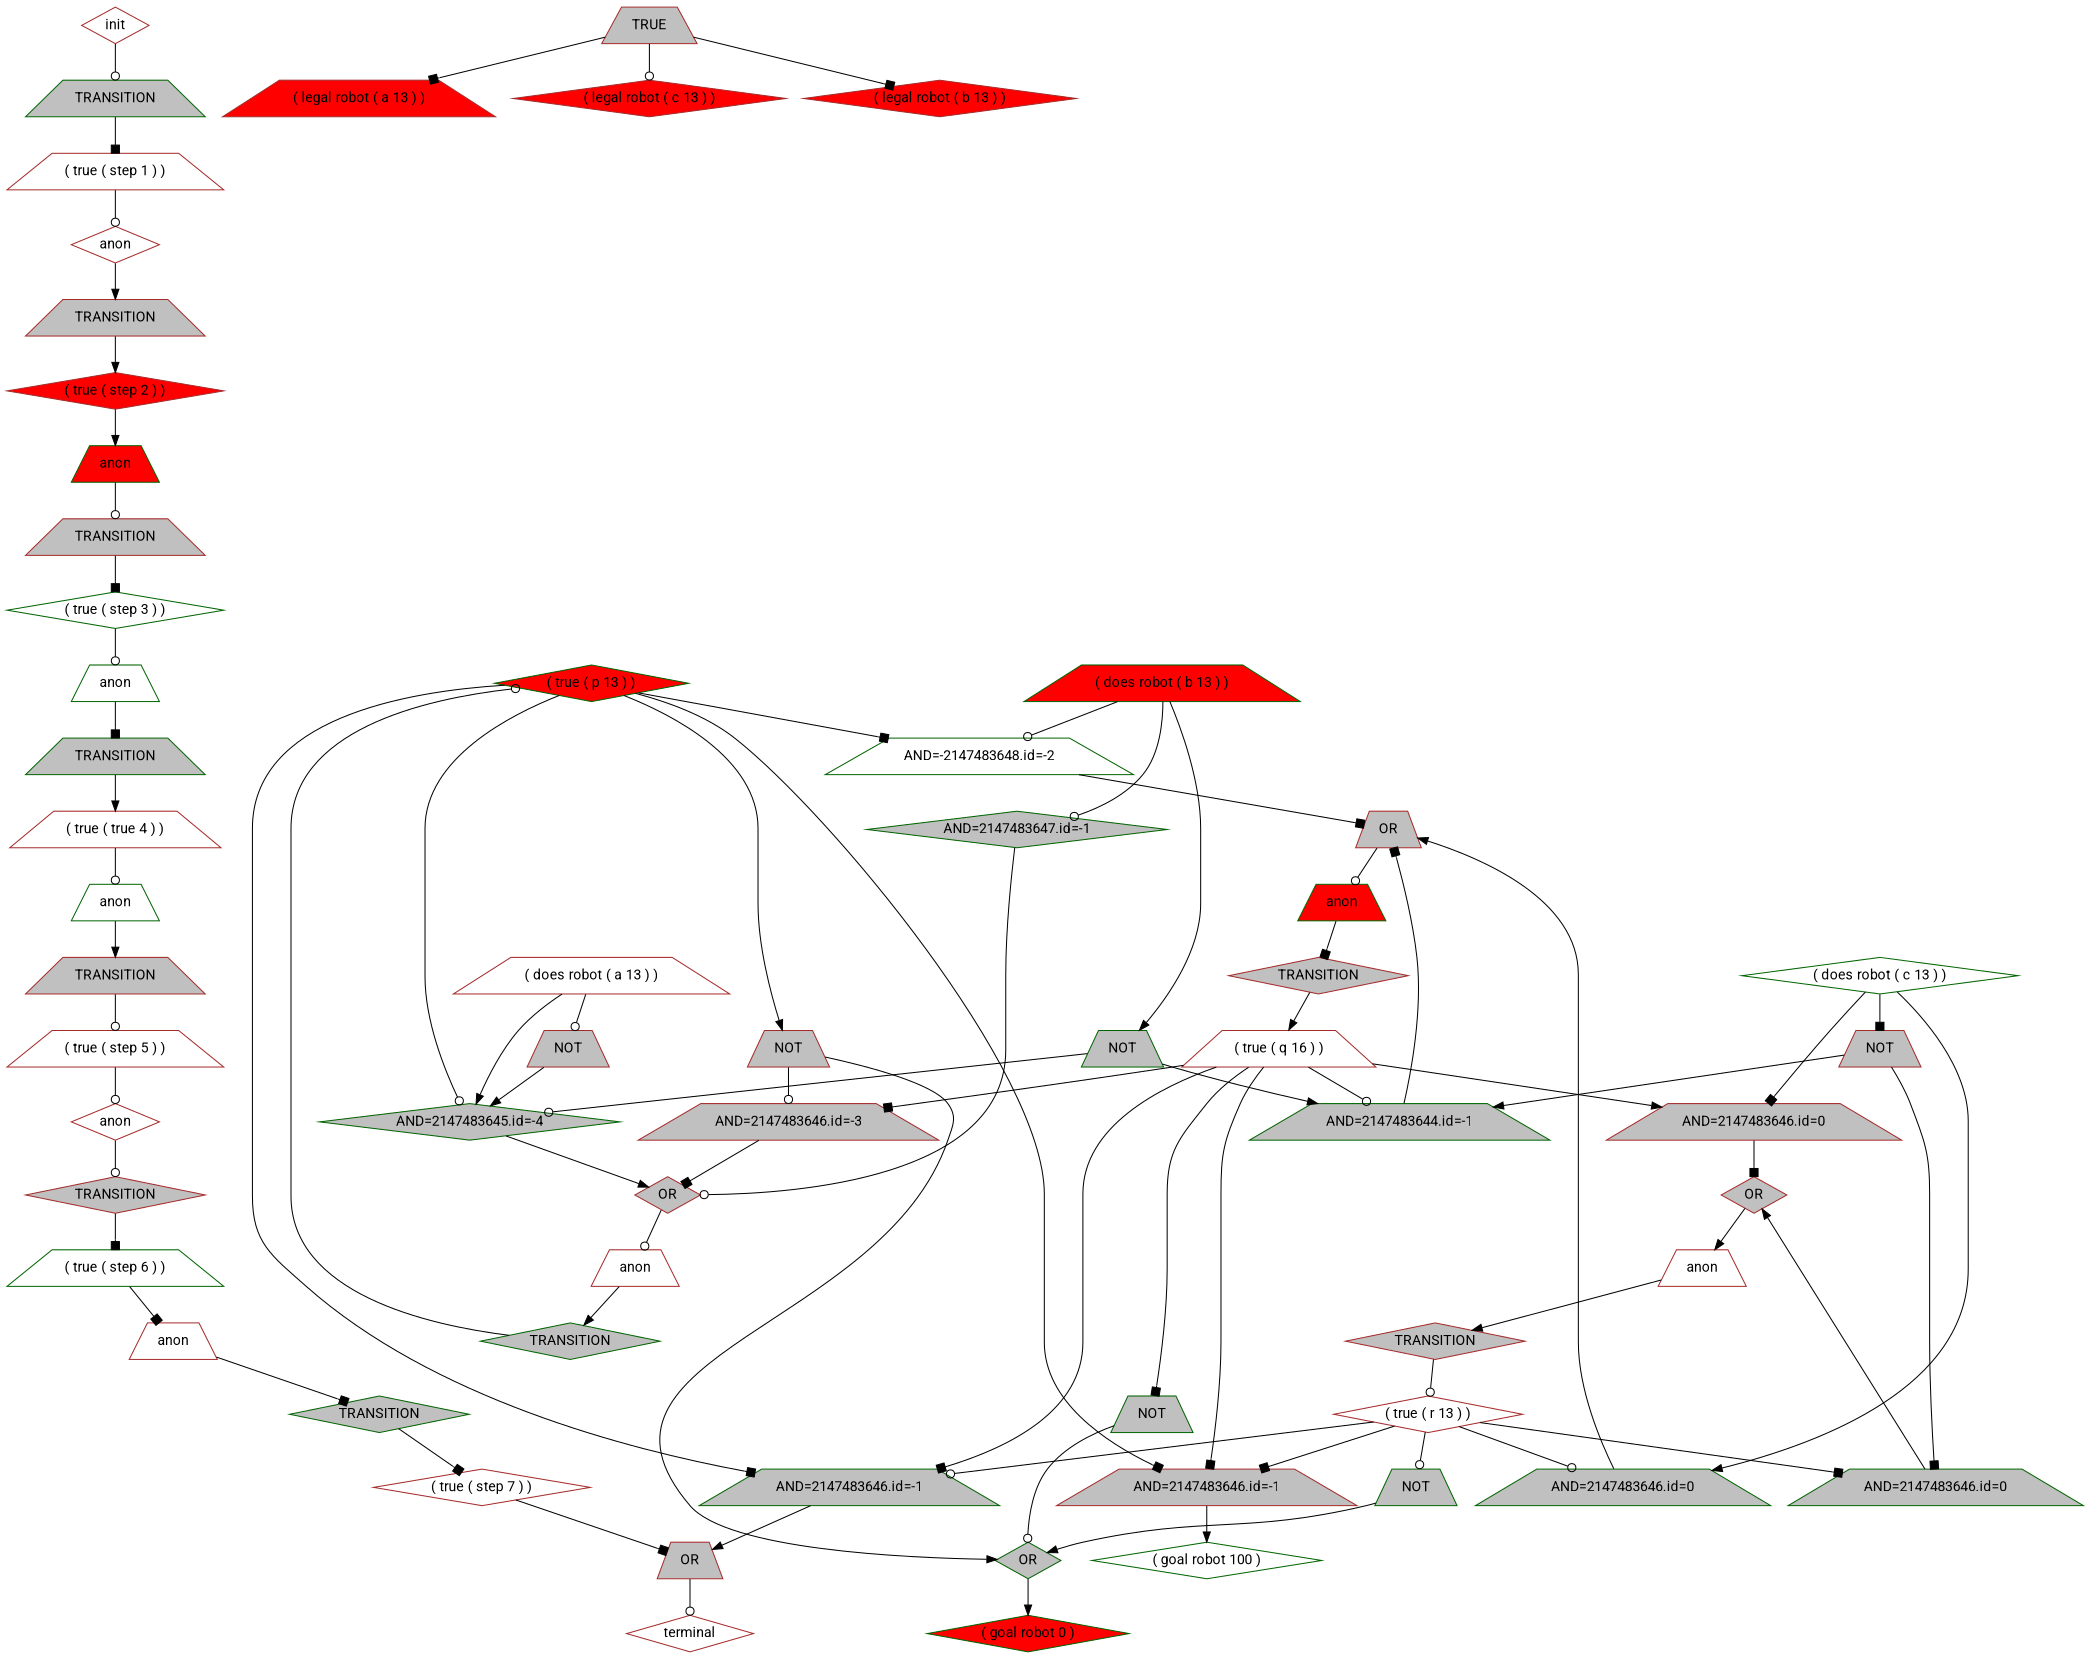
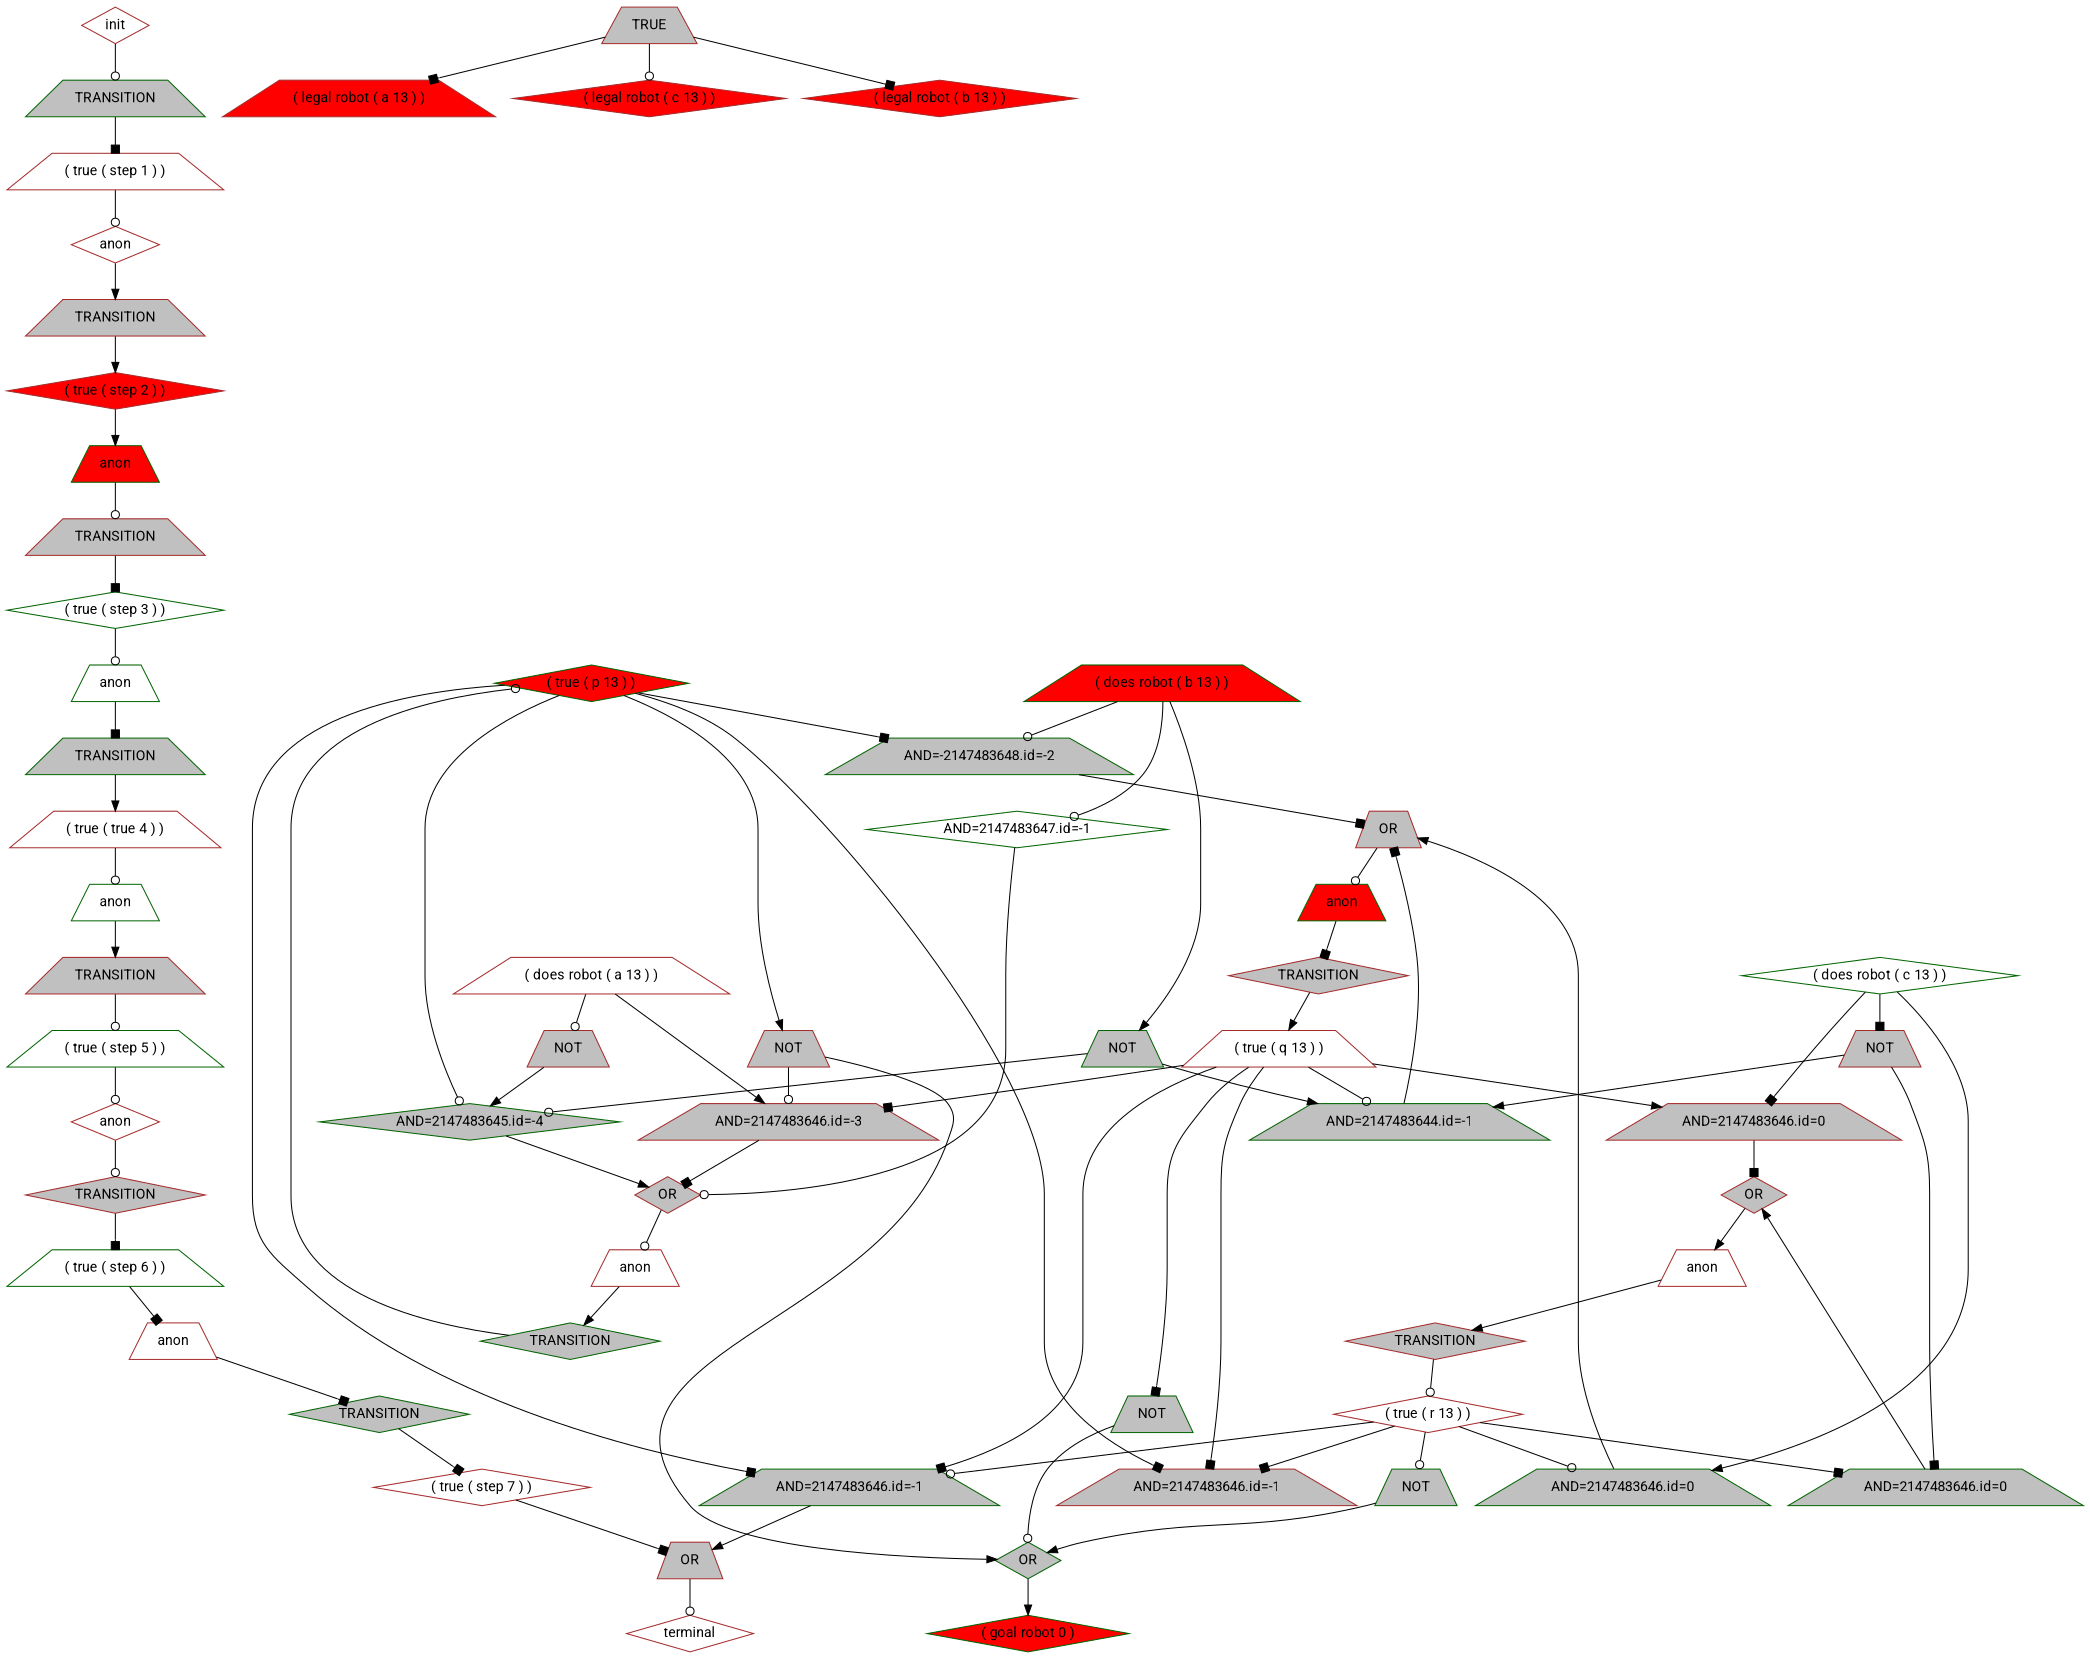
(979, 756) -> (979, 756)
(1017, 829) -> (1017, 829)
(513, 1037) -> (686, 1046)
(115, 1049) -> (115, 1049)
(1279, 1049) -> (1279, 1049)
(1207, 1560) -> none
